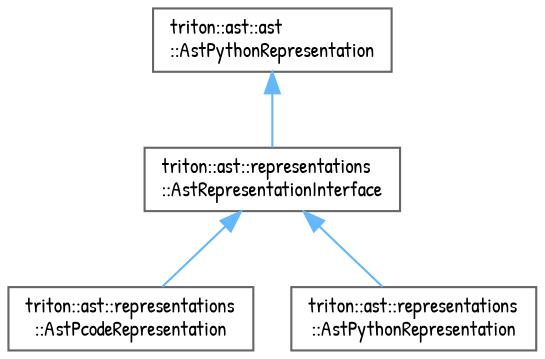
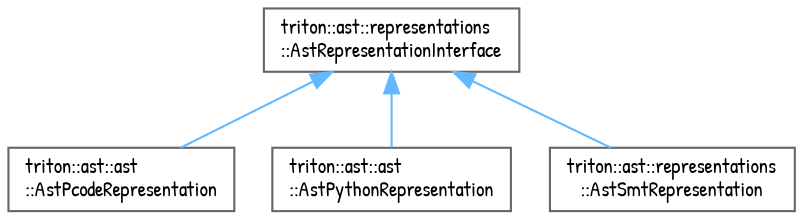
(272, 121) -> (392, 121)
(131, 319) -> (121, 179)
(414, 319) -> (672, 179)
